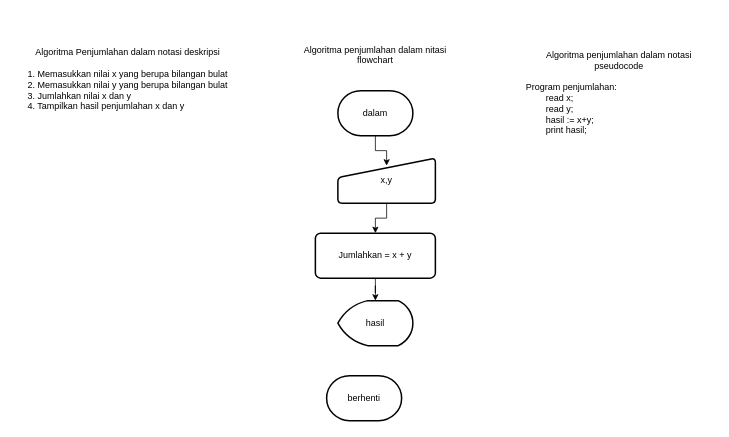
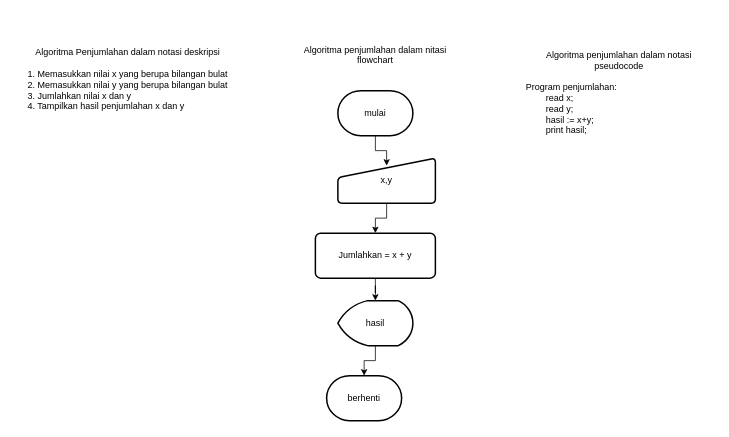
(375, 113) -> (375, 113)
none -> (372, 360)
